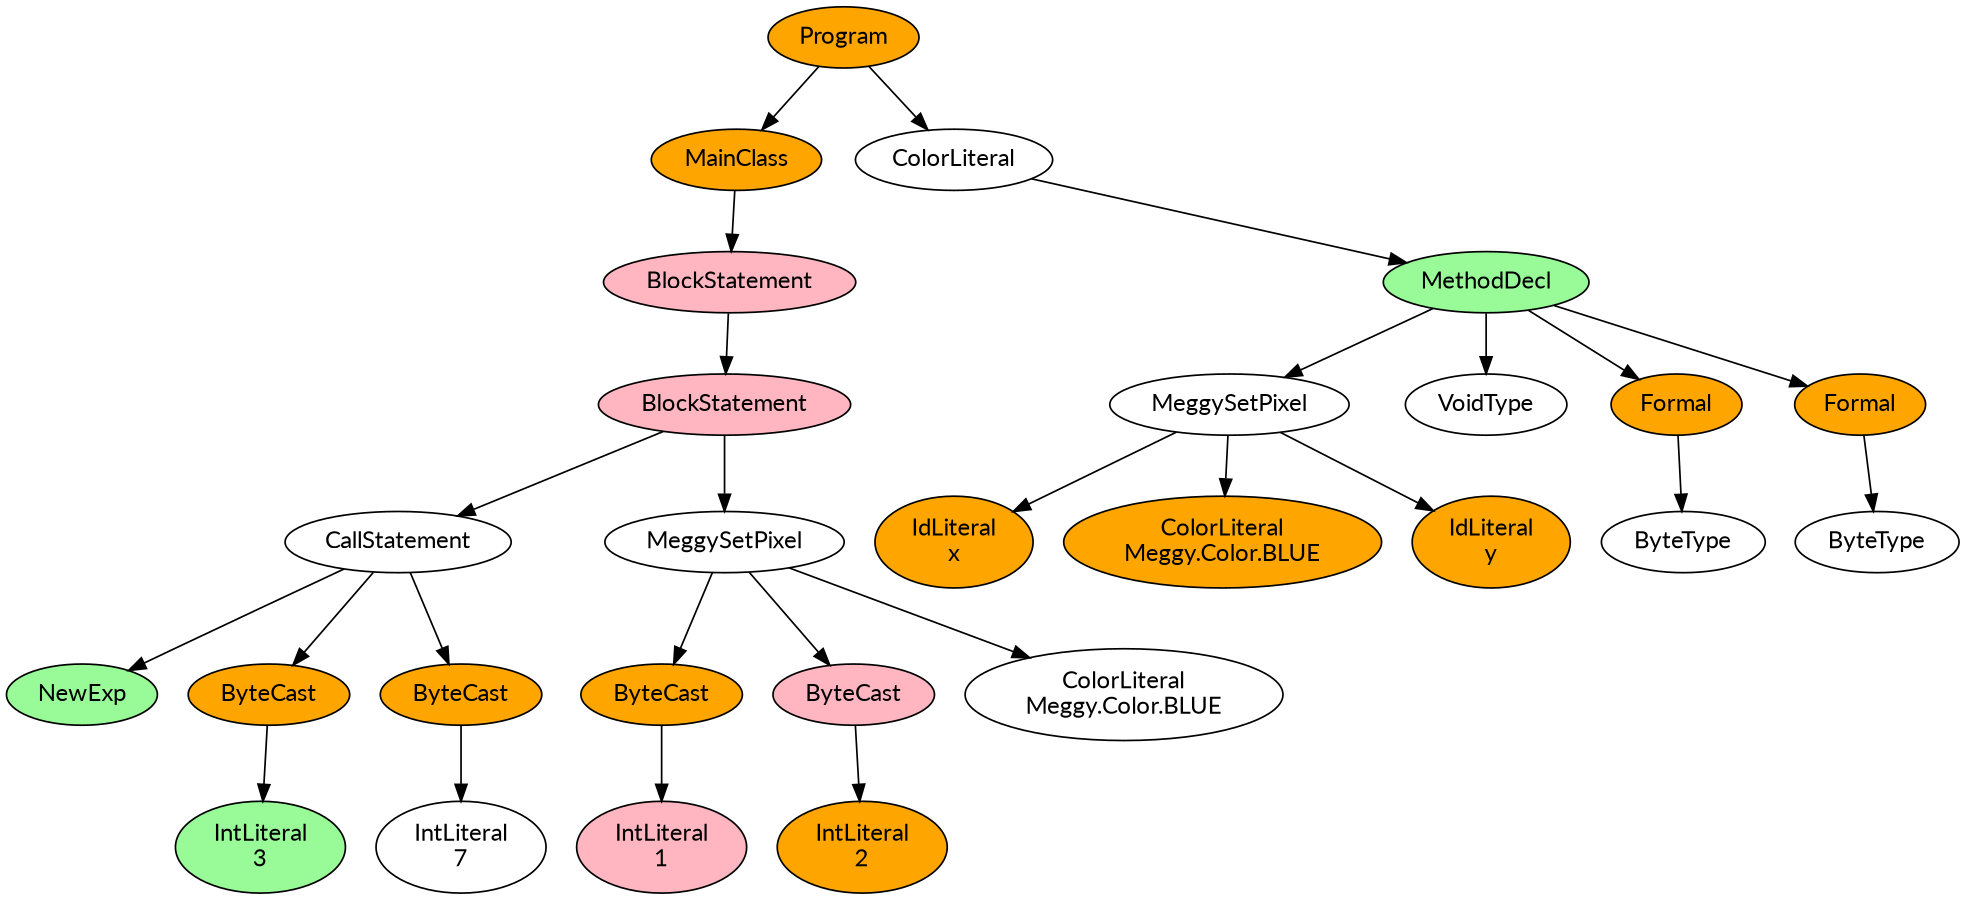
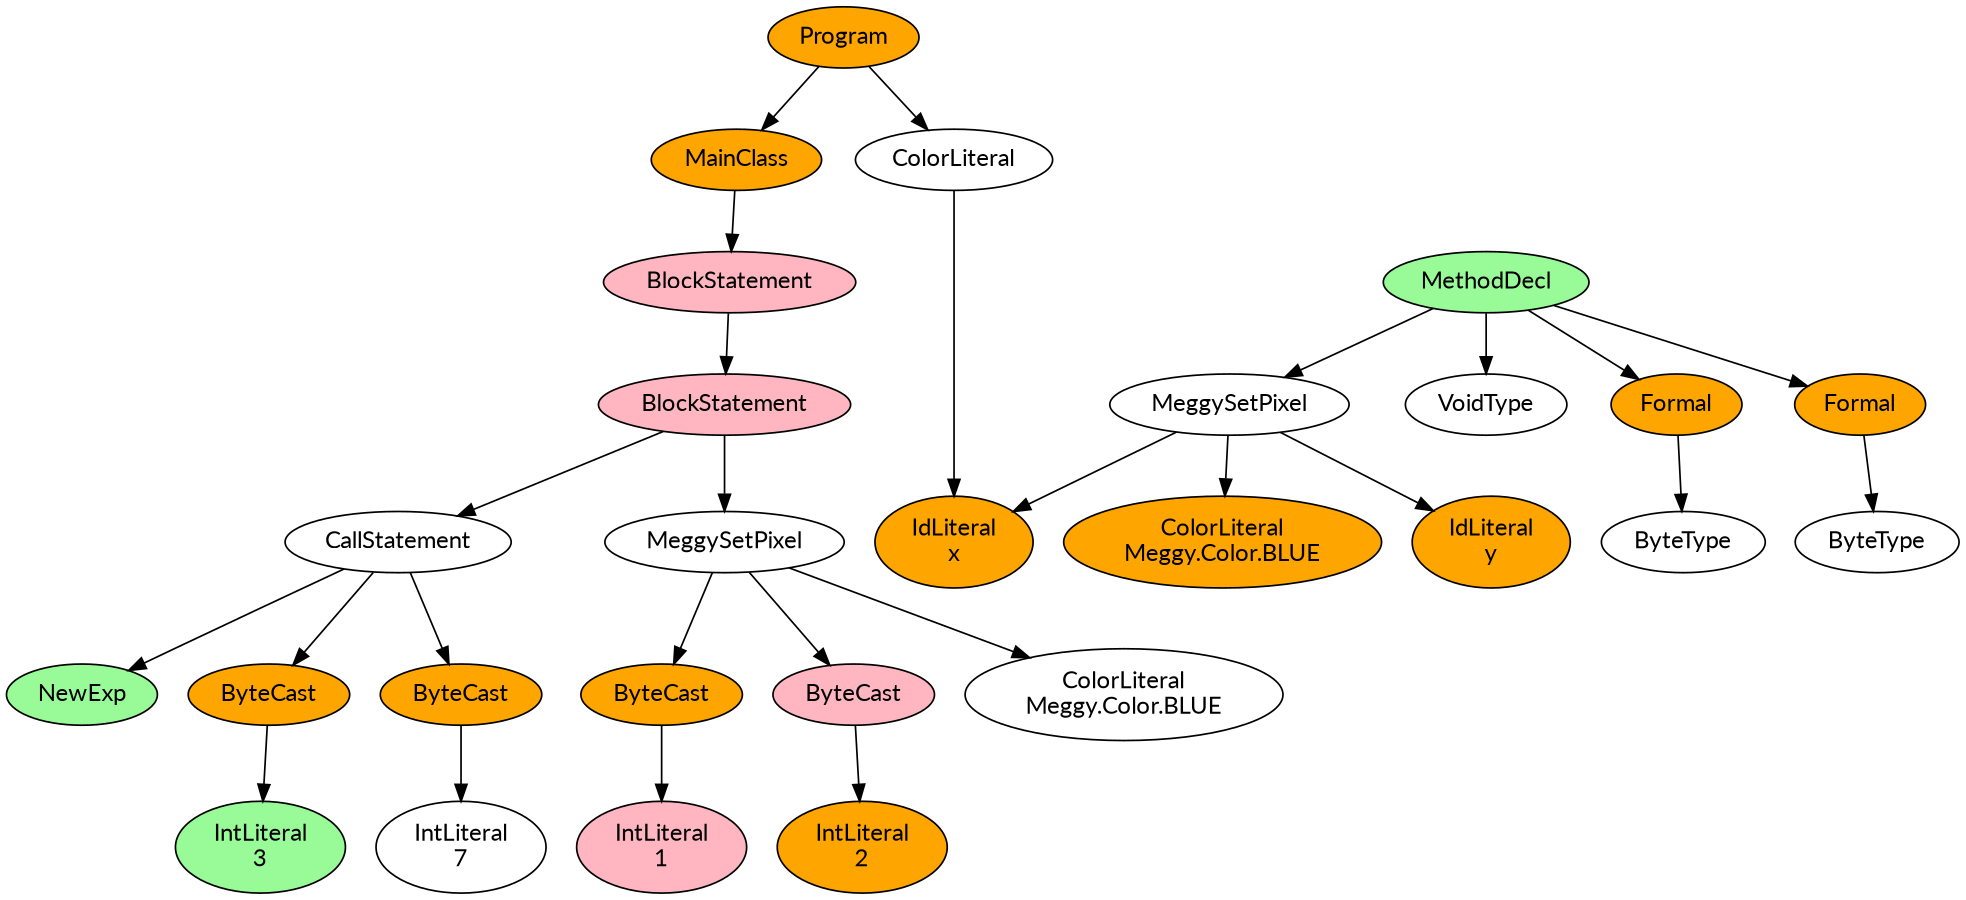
(1211, 219) -> (954, 335)
